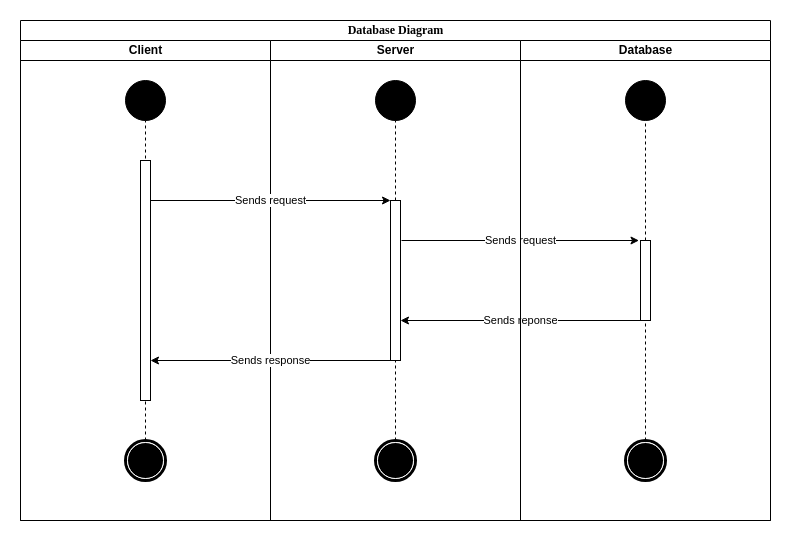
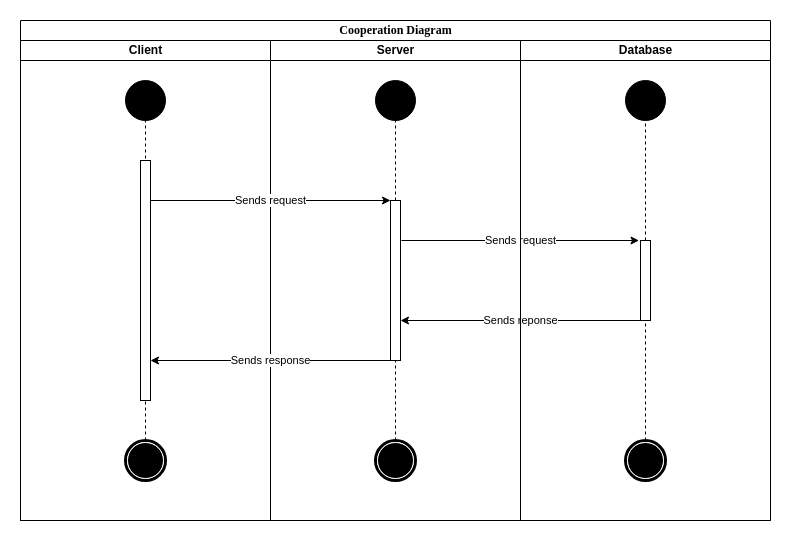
(396, 31) -> (396, 31)
